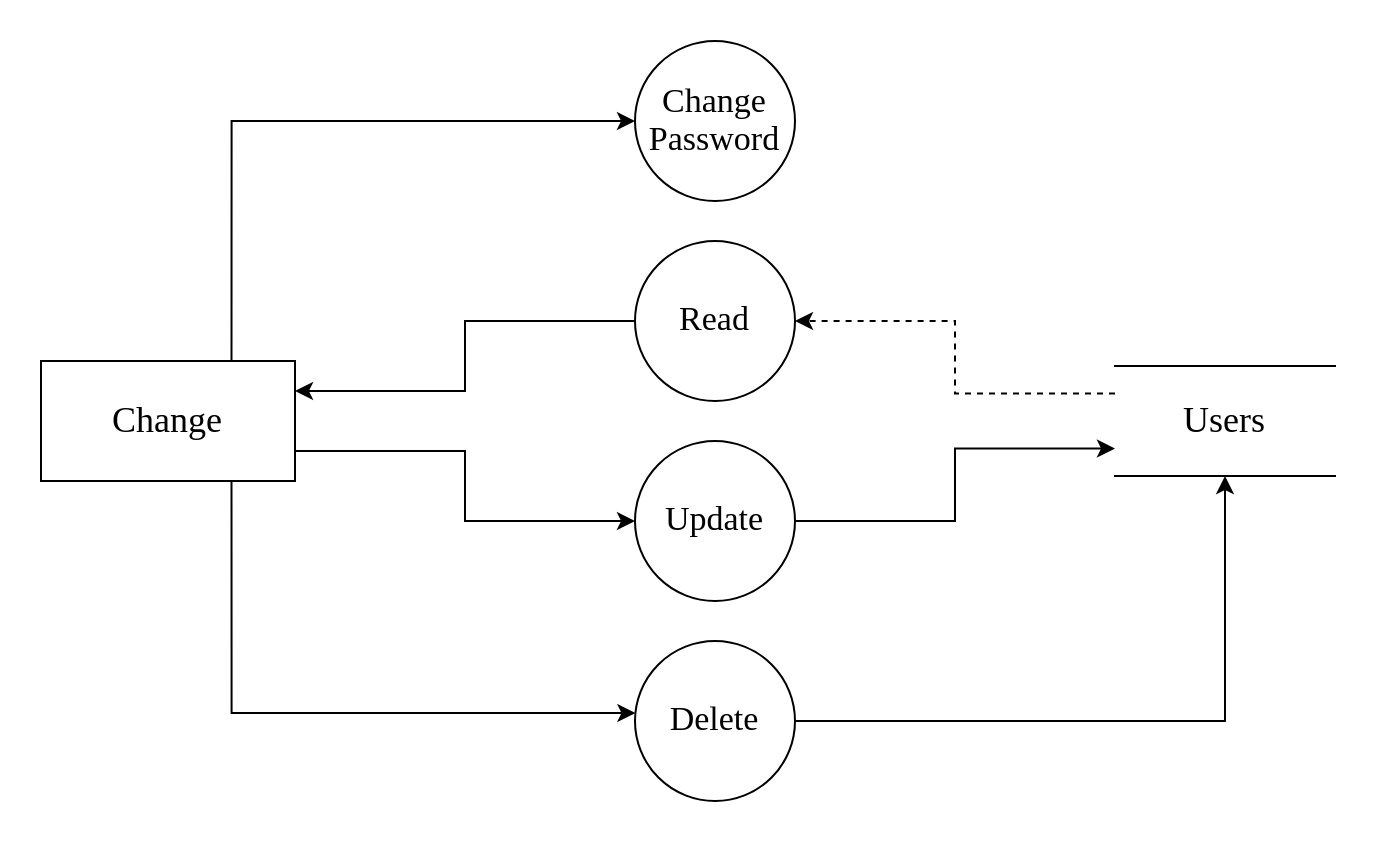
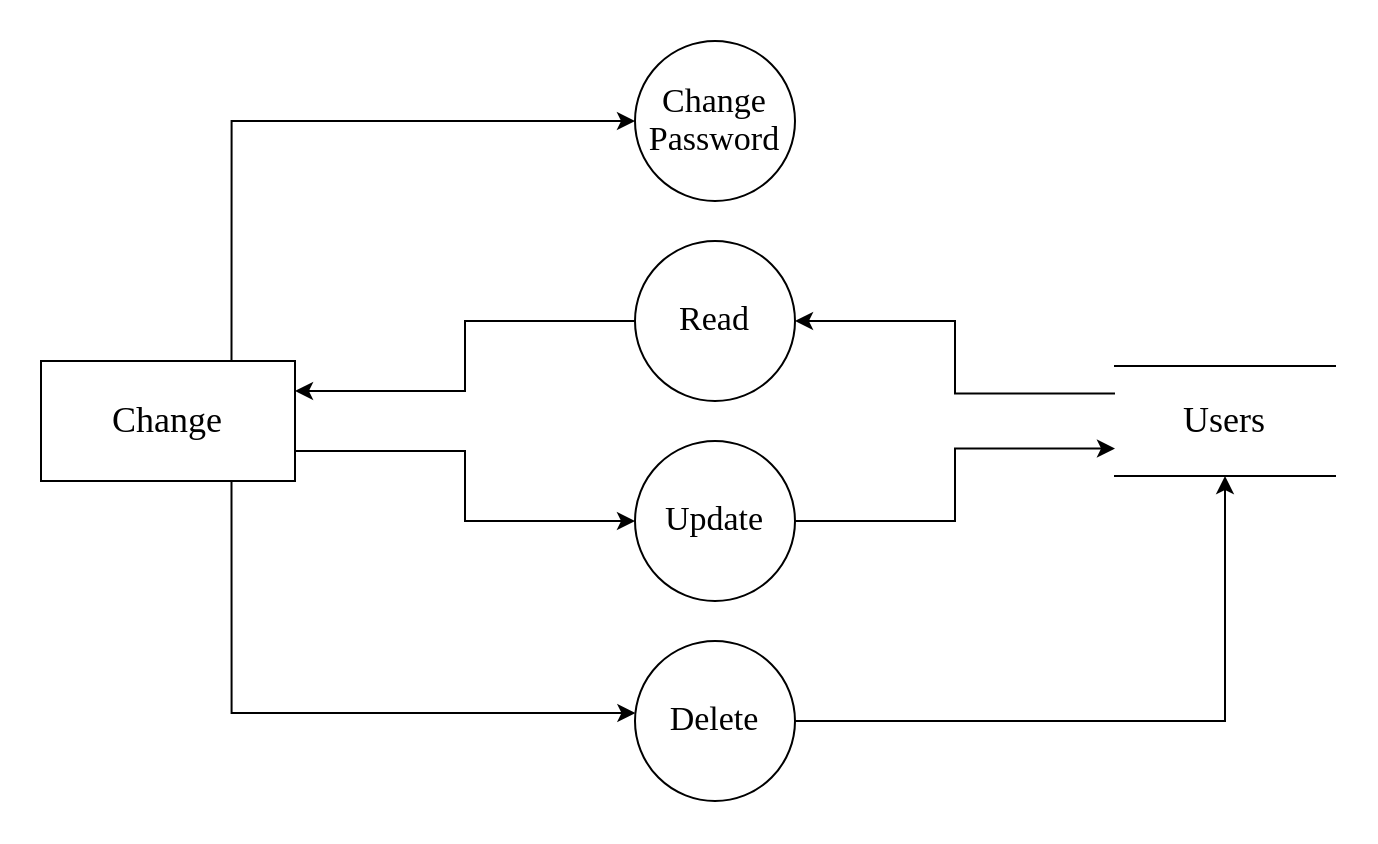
(955, 361) -> (955, 361)
